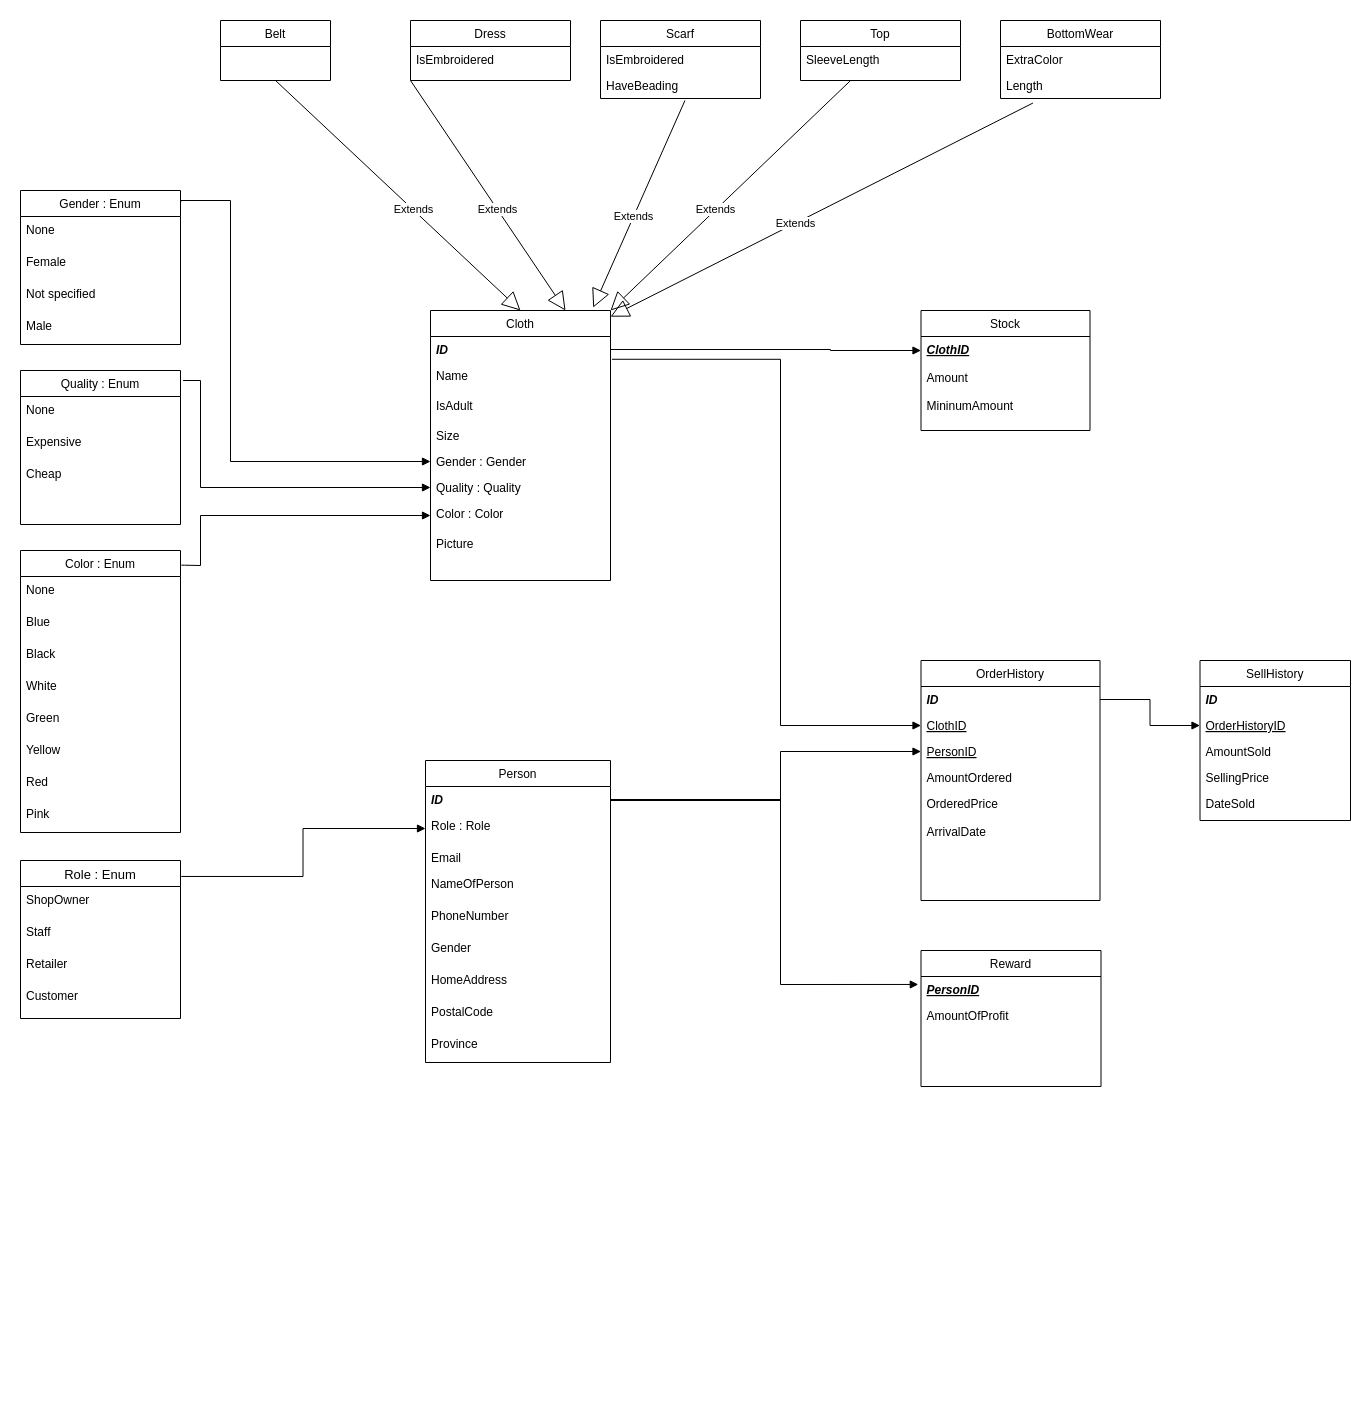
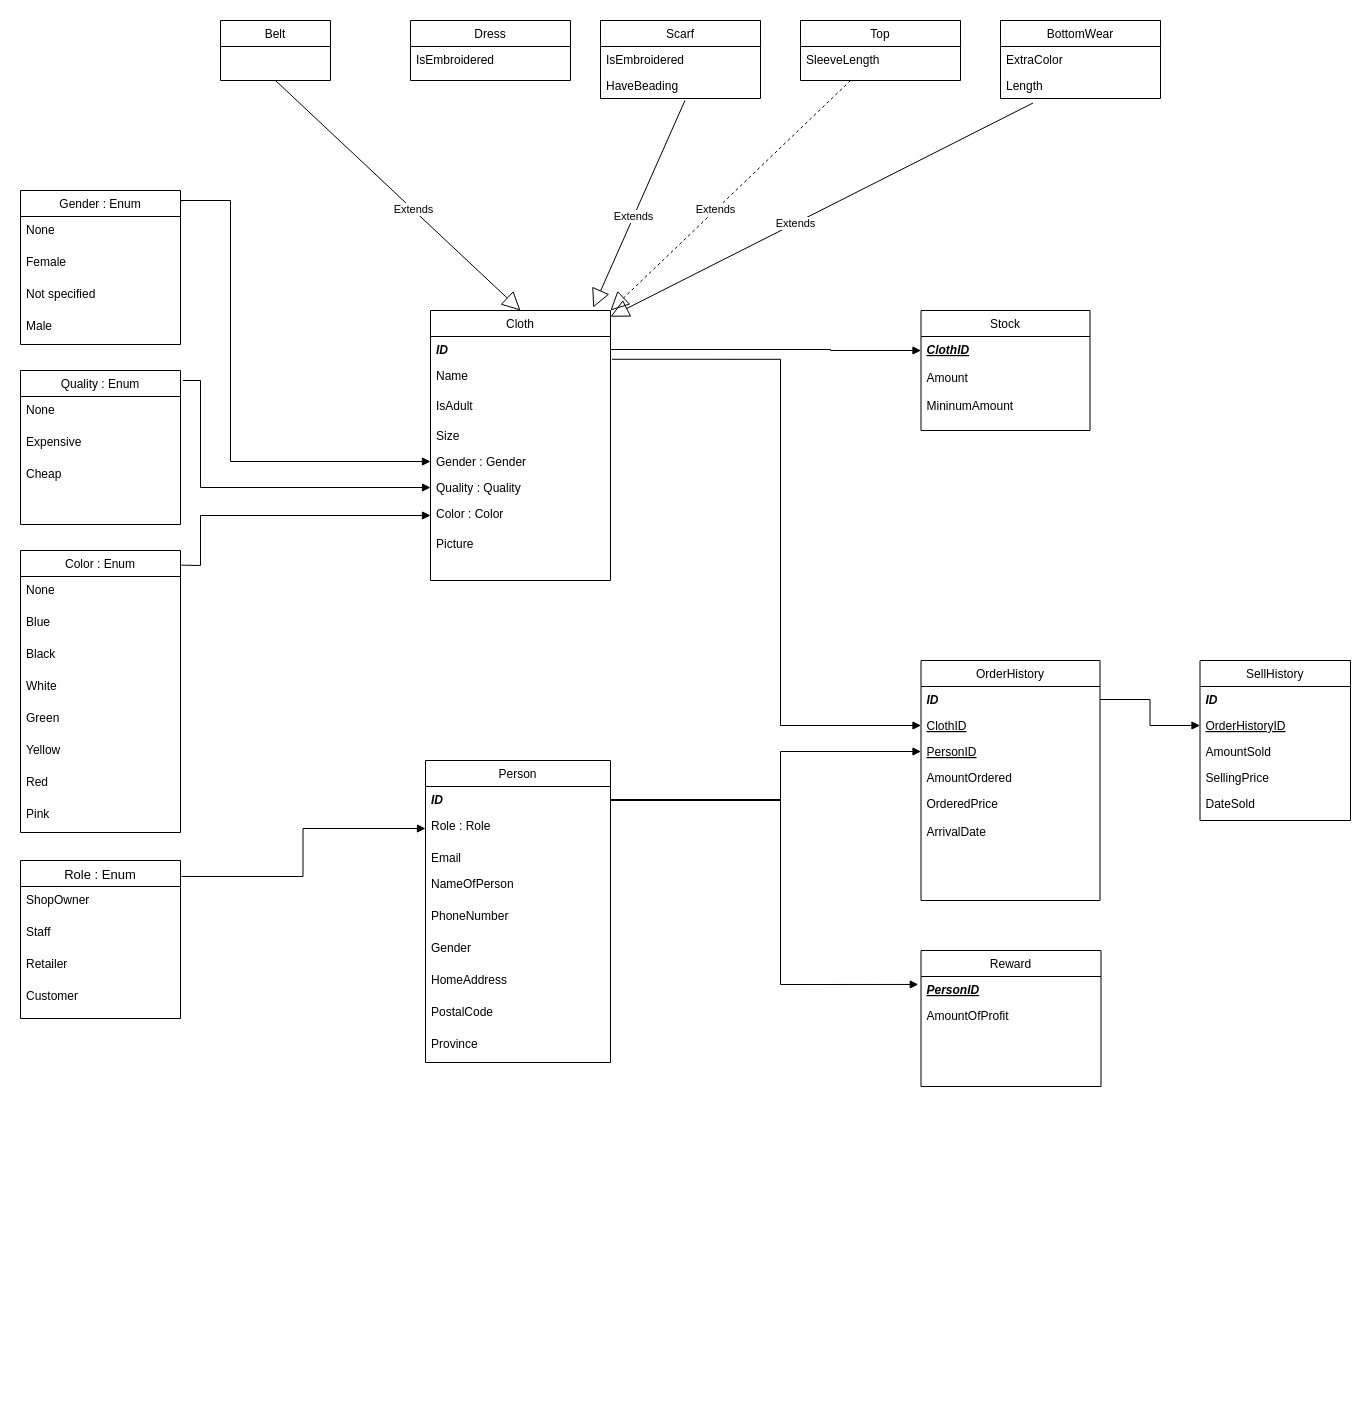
(786, 142) -> (786, 142)
(483, 188) -> none
